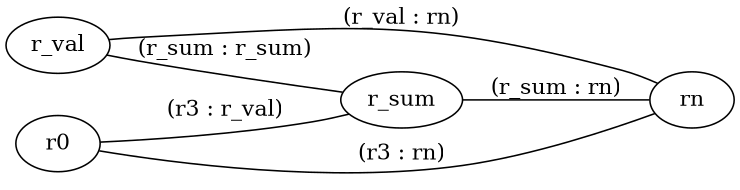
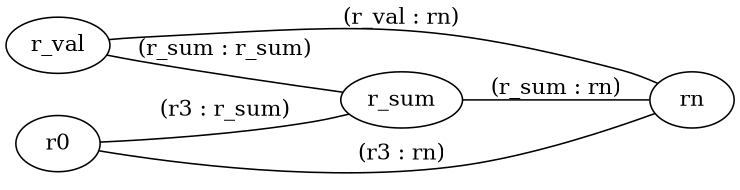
(225, 110) -> (225, 110)
